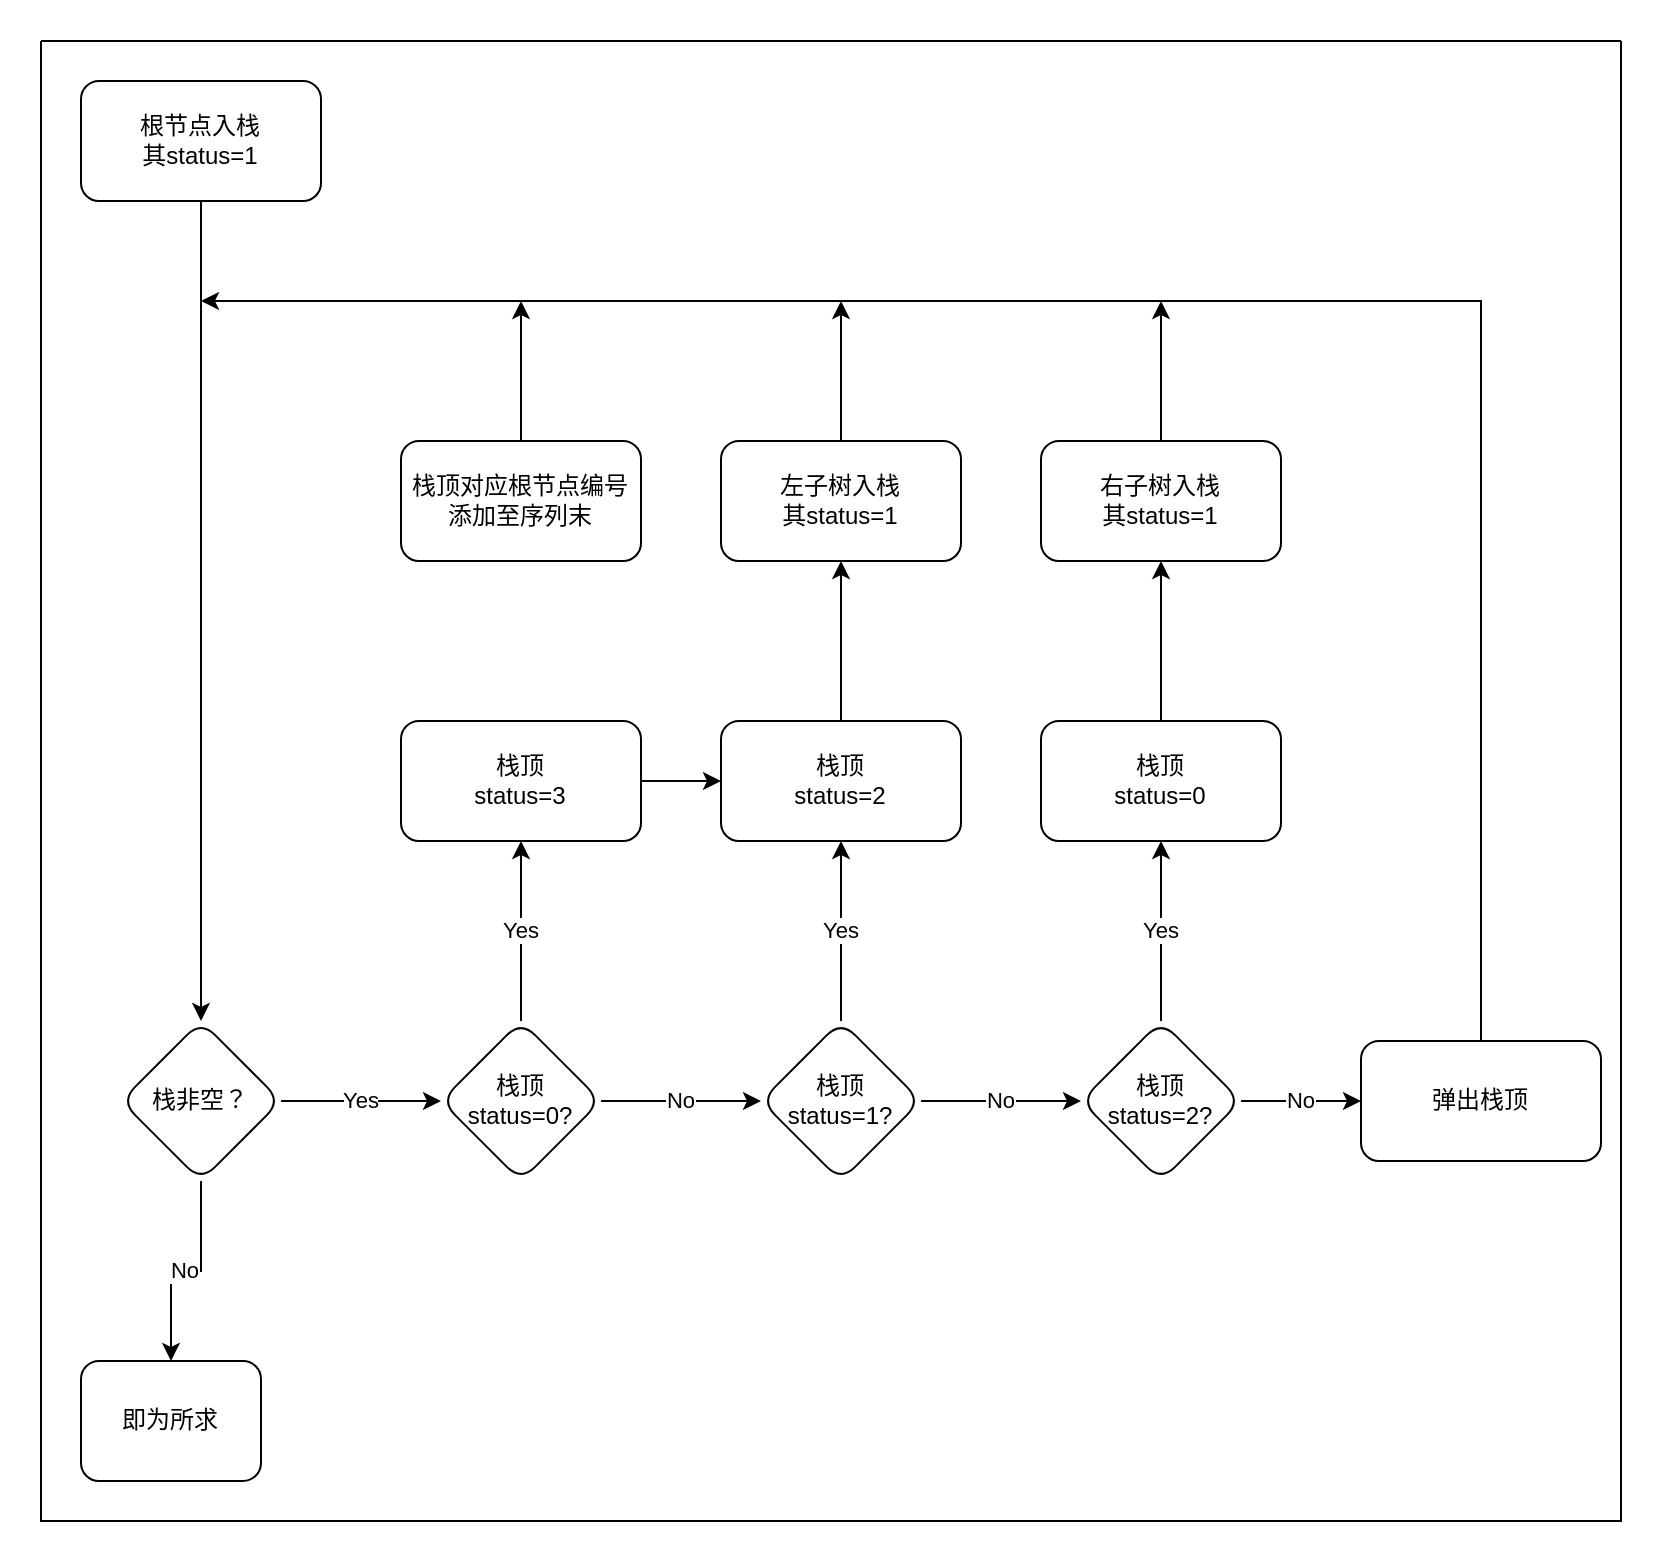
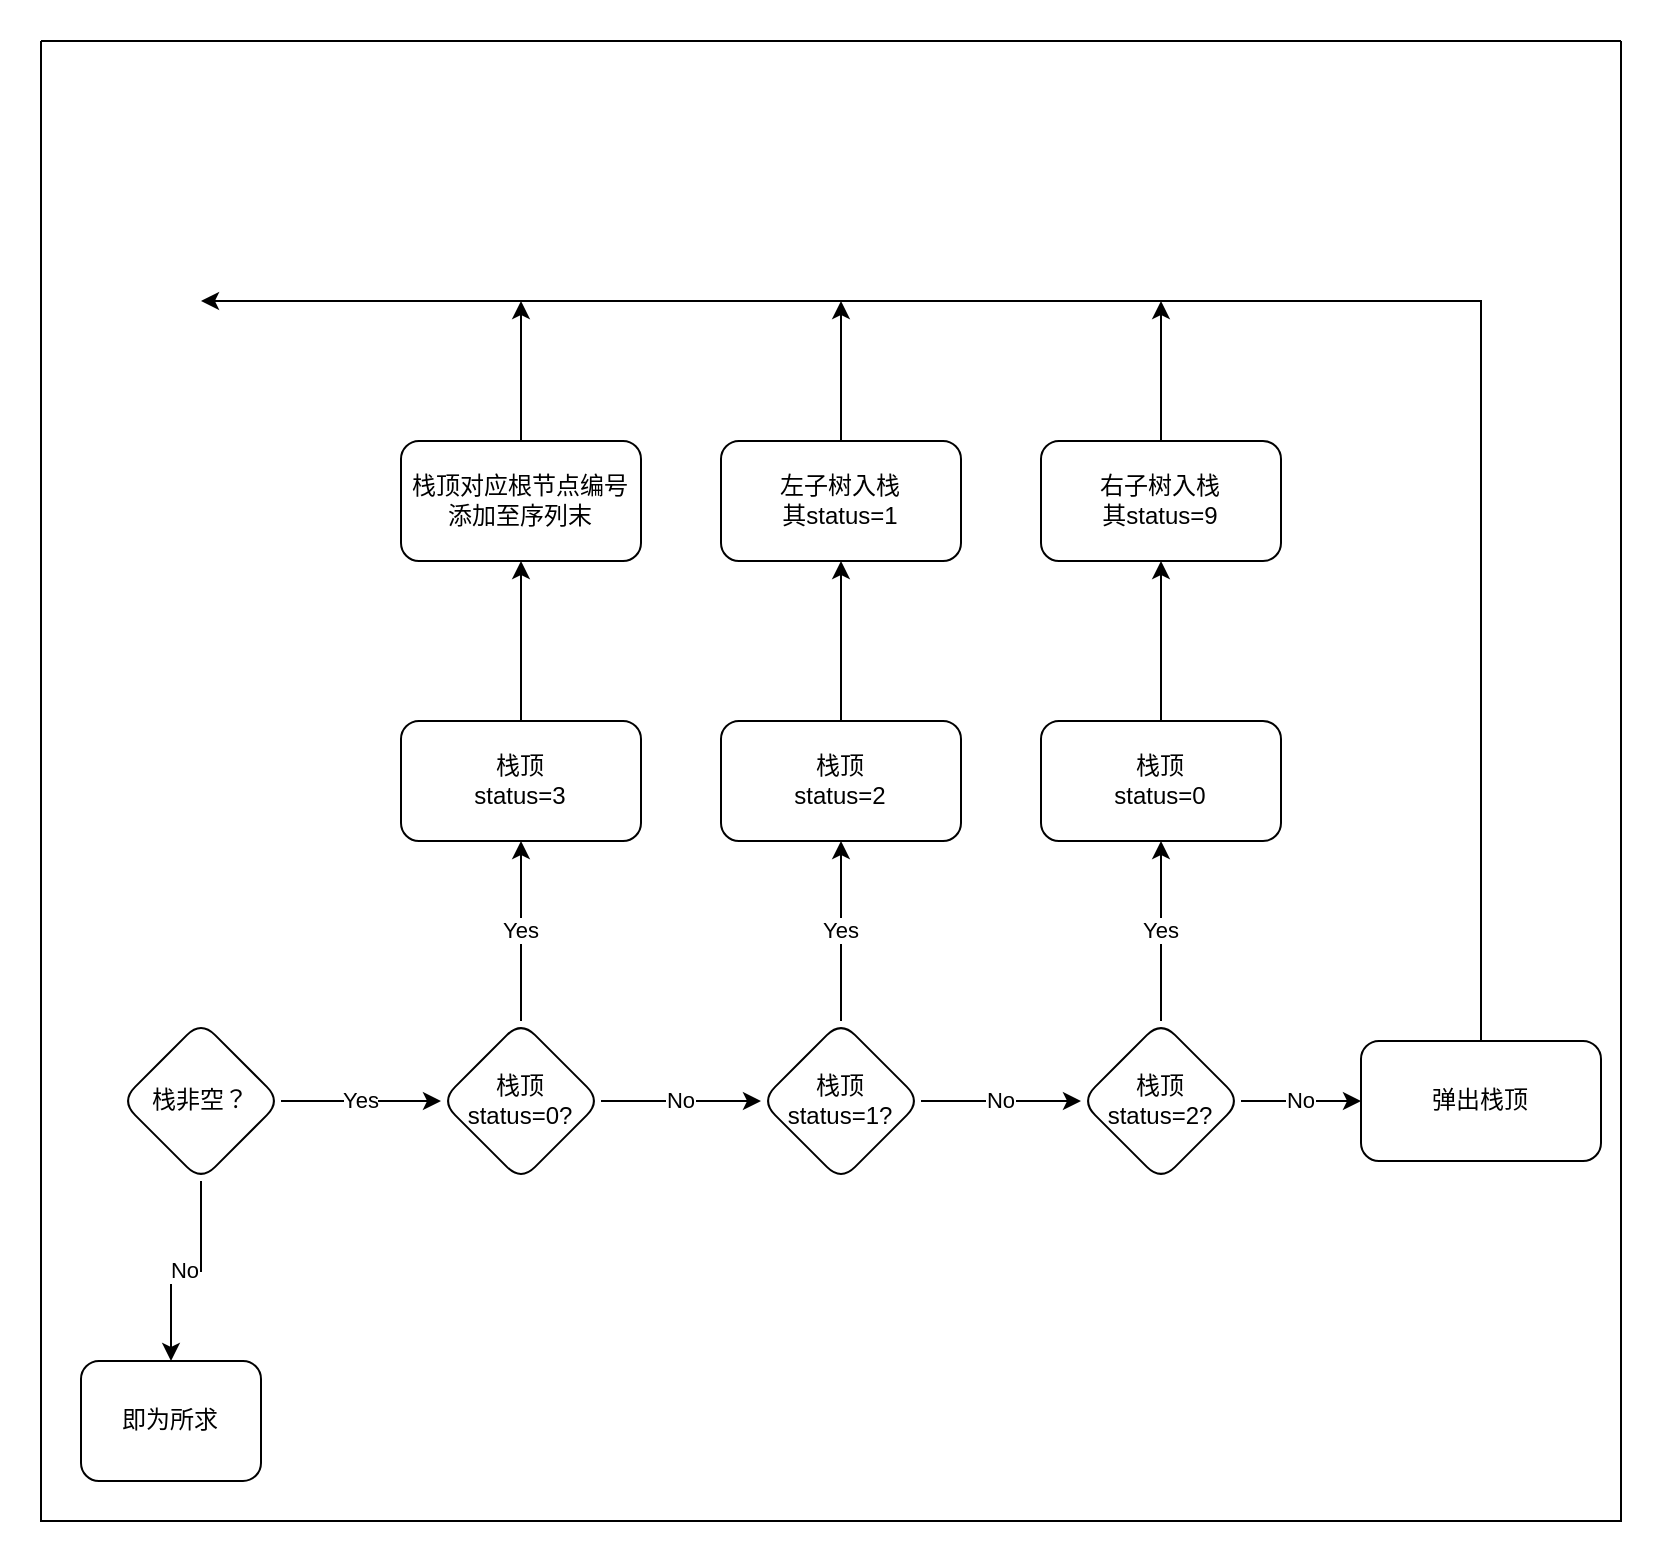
(201, 141) -> none
(1161, 501) -> (1161, 501)
(201, 604) -> none
(674, 781) -> (521, 648)
